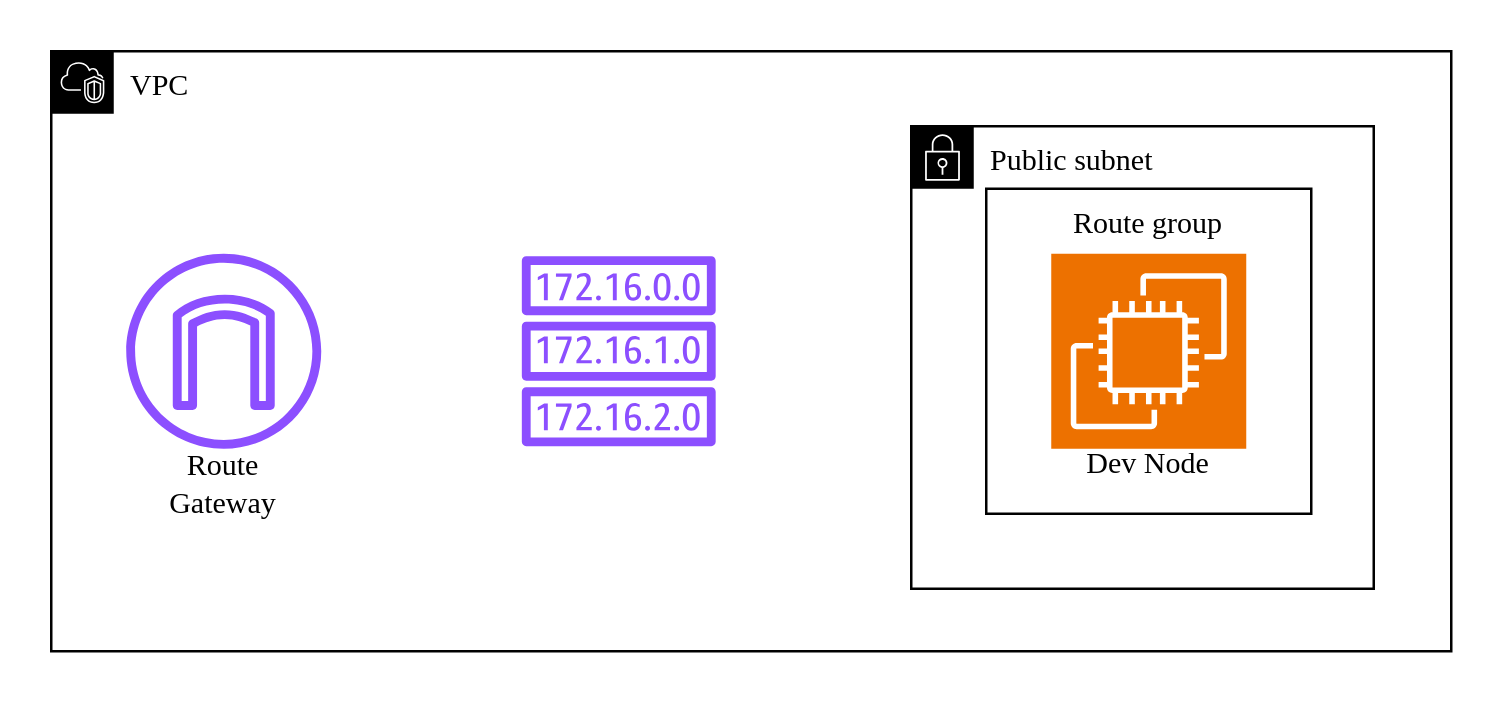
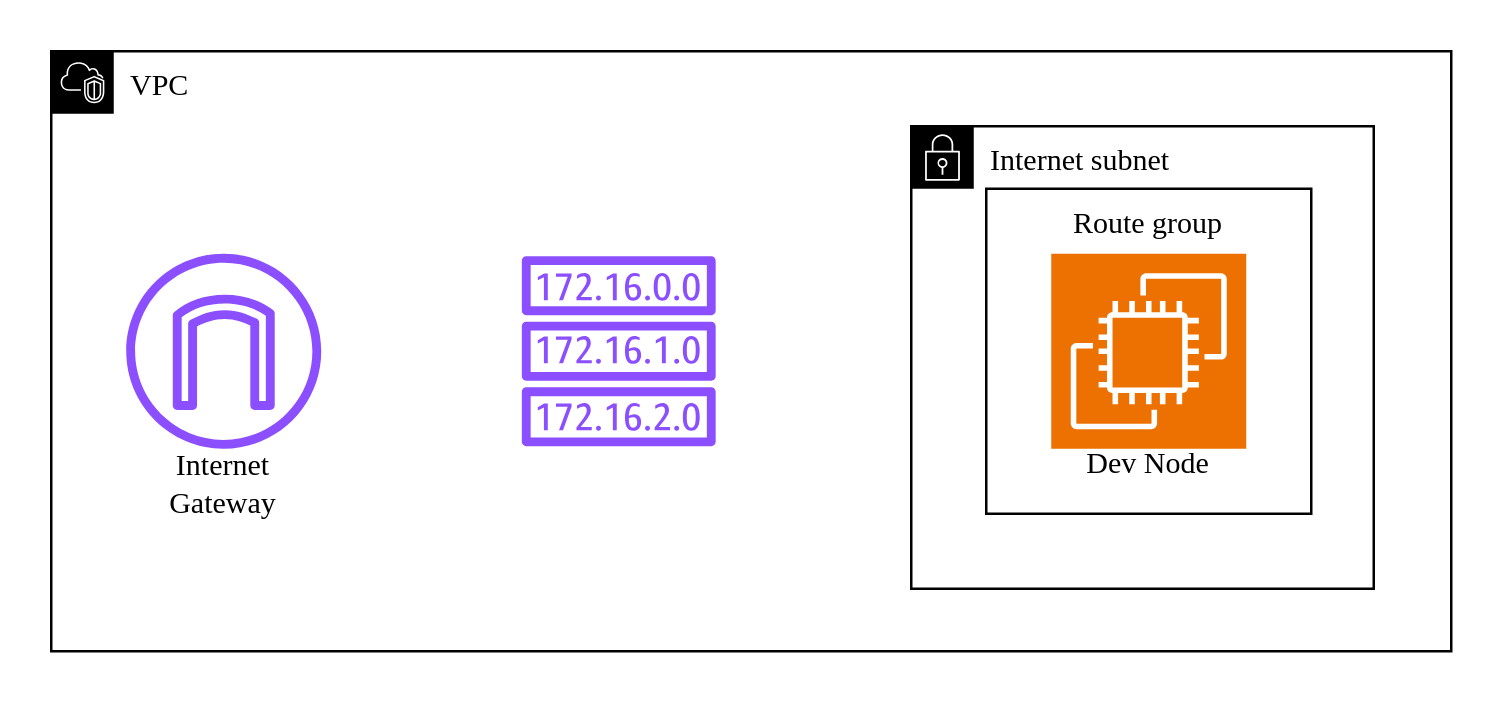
(1089, 162) -> (1113, 162)
(224, 484) -> (224, 484)
